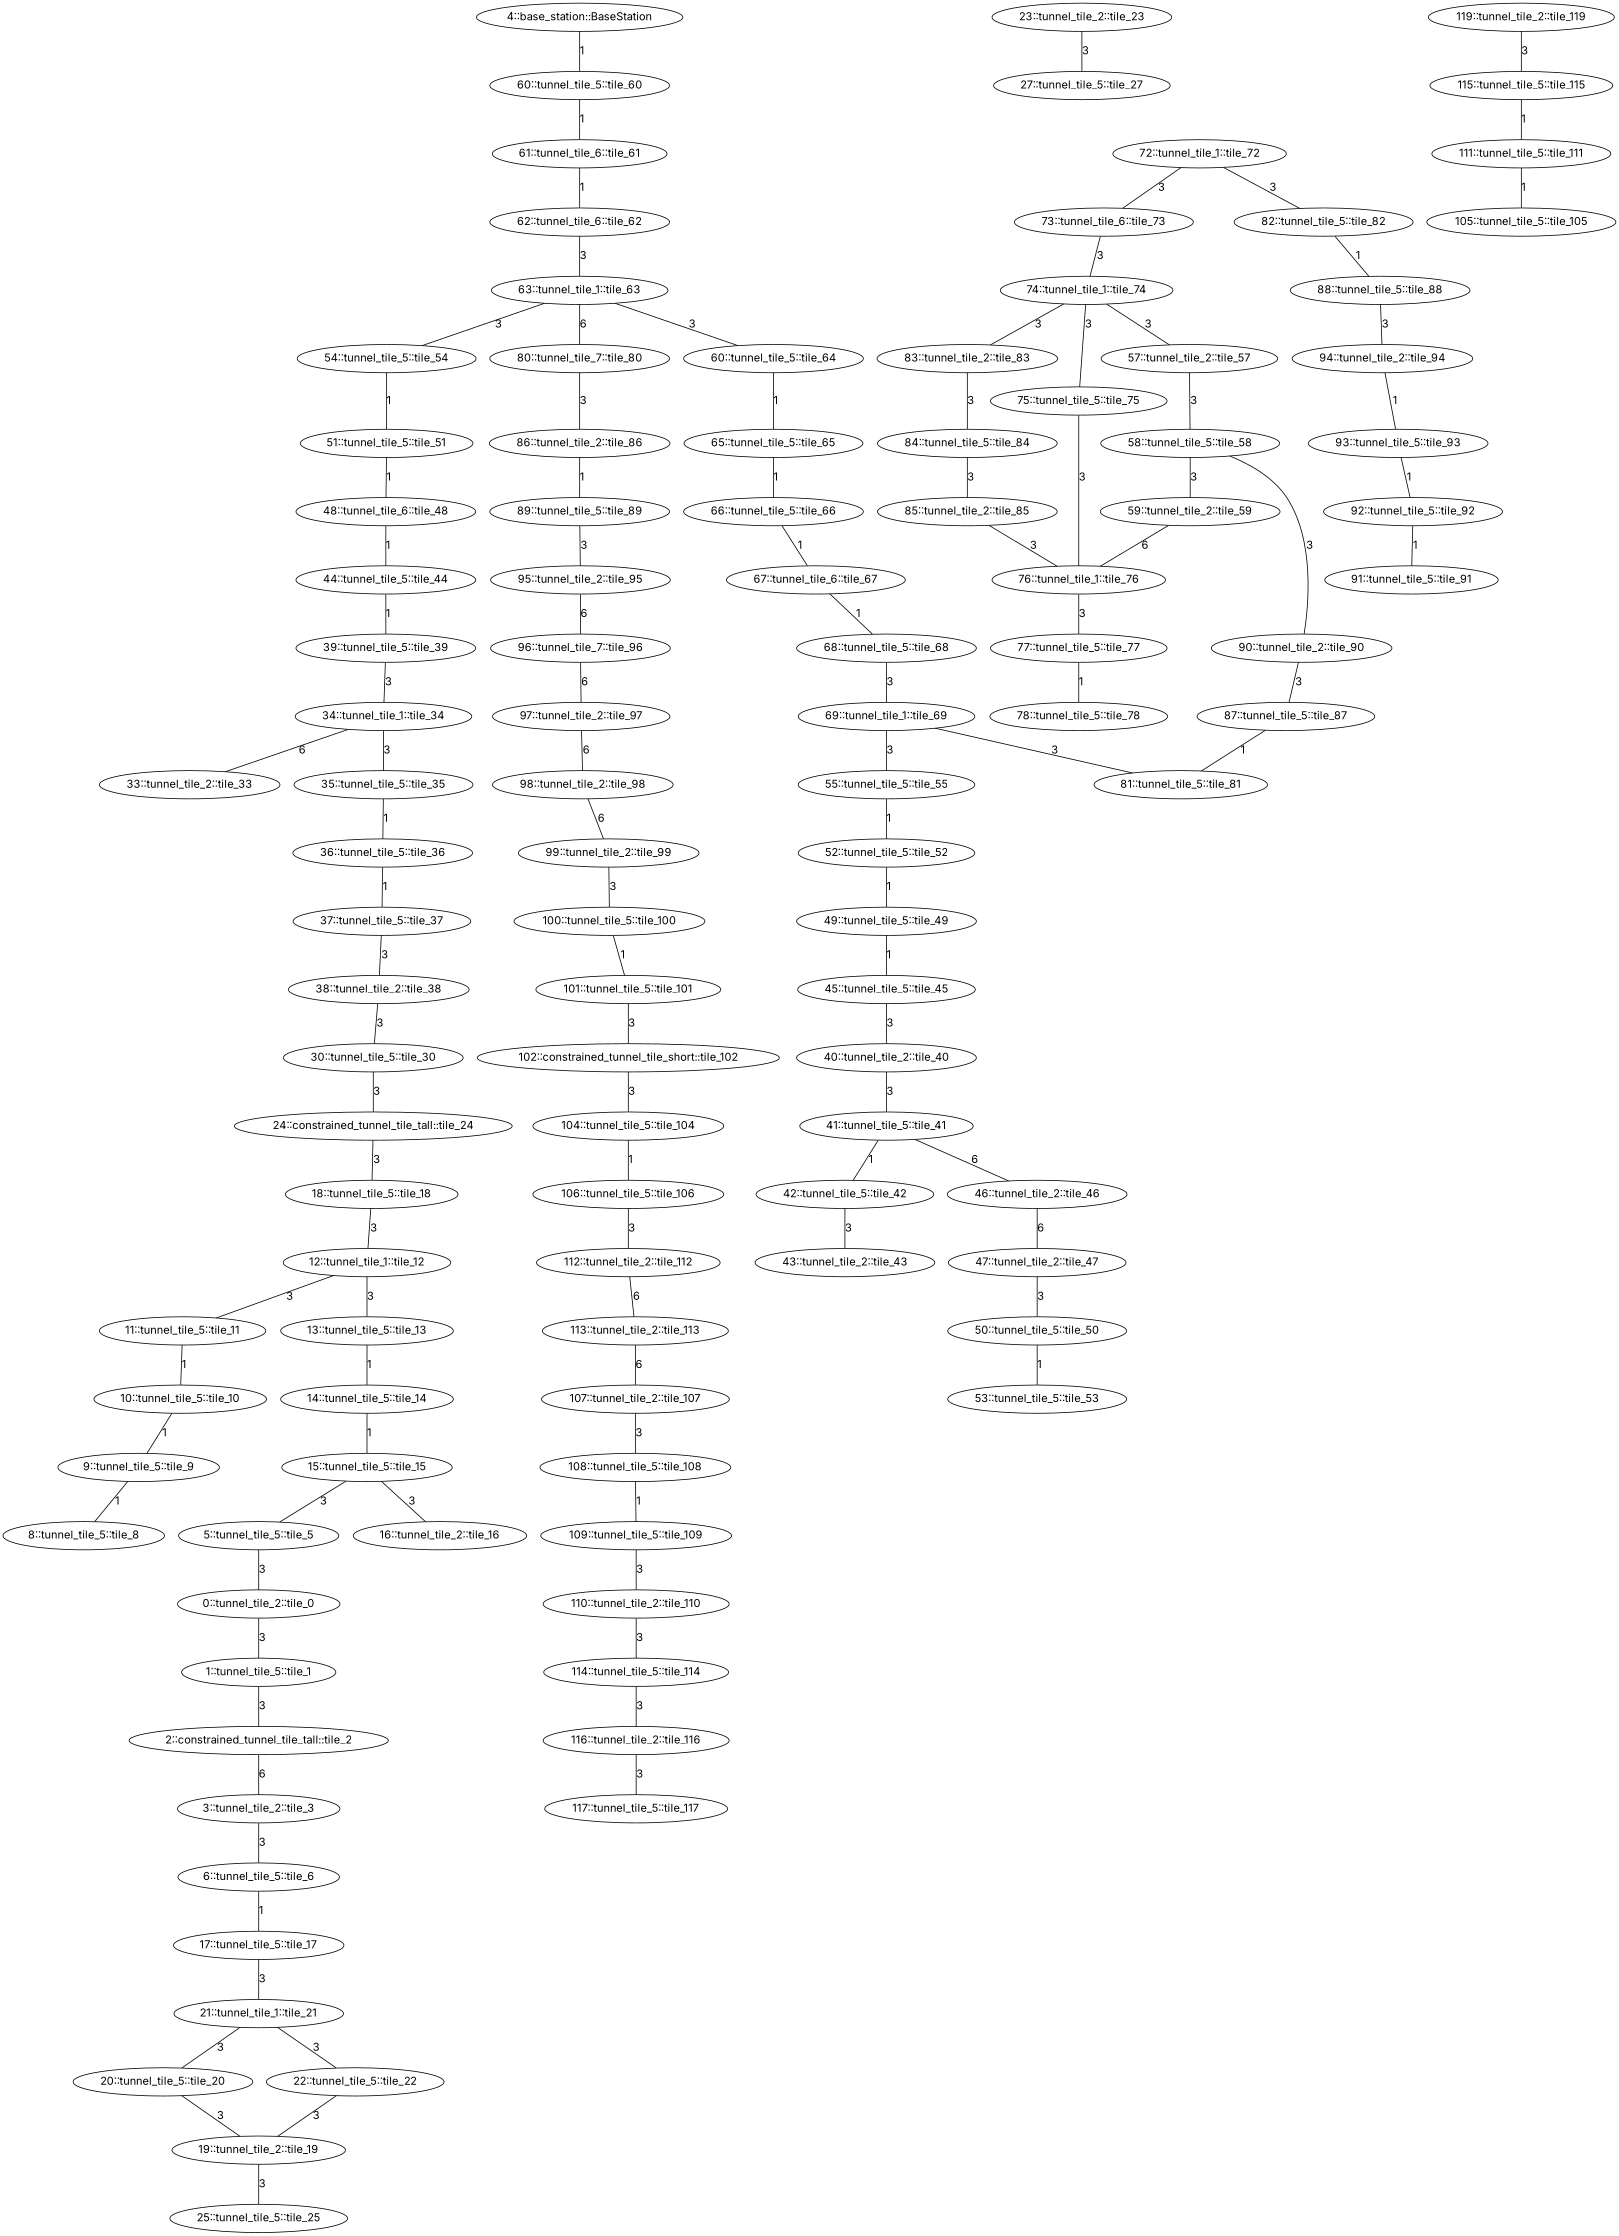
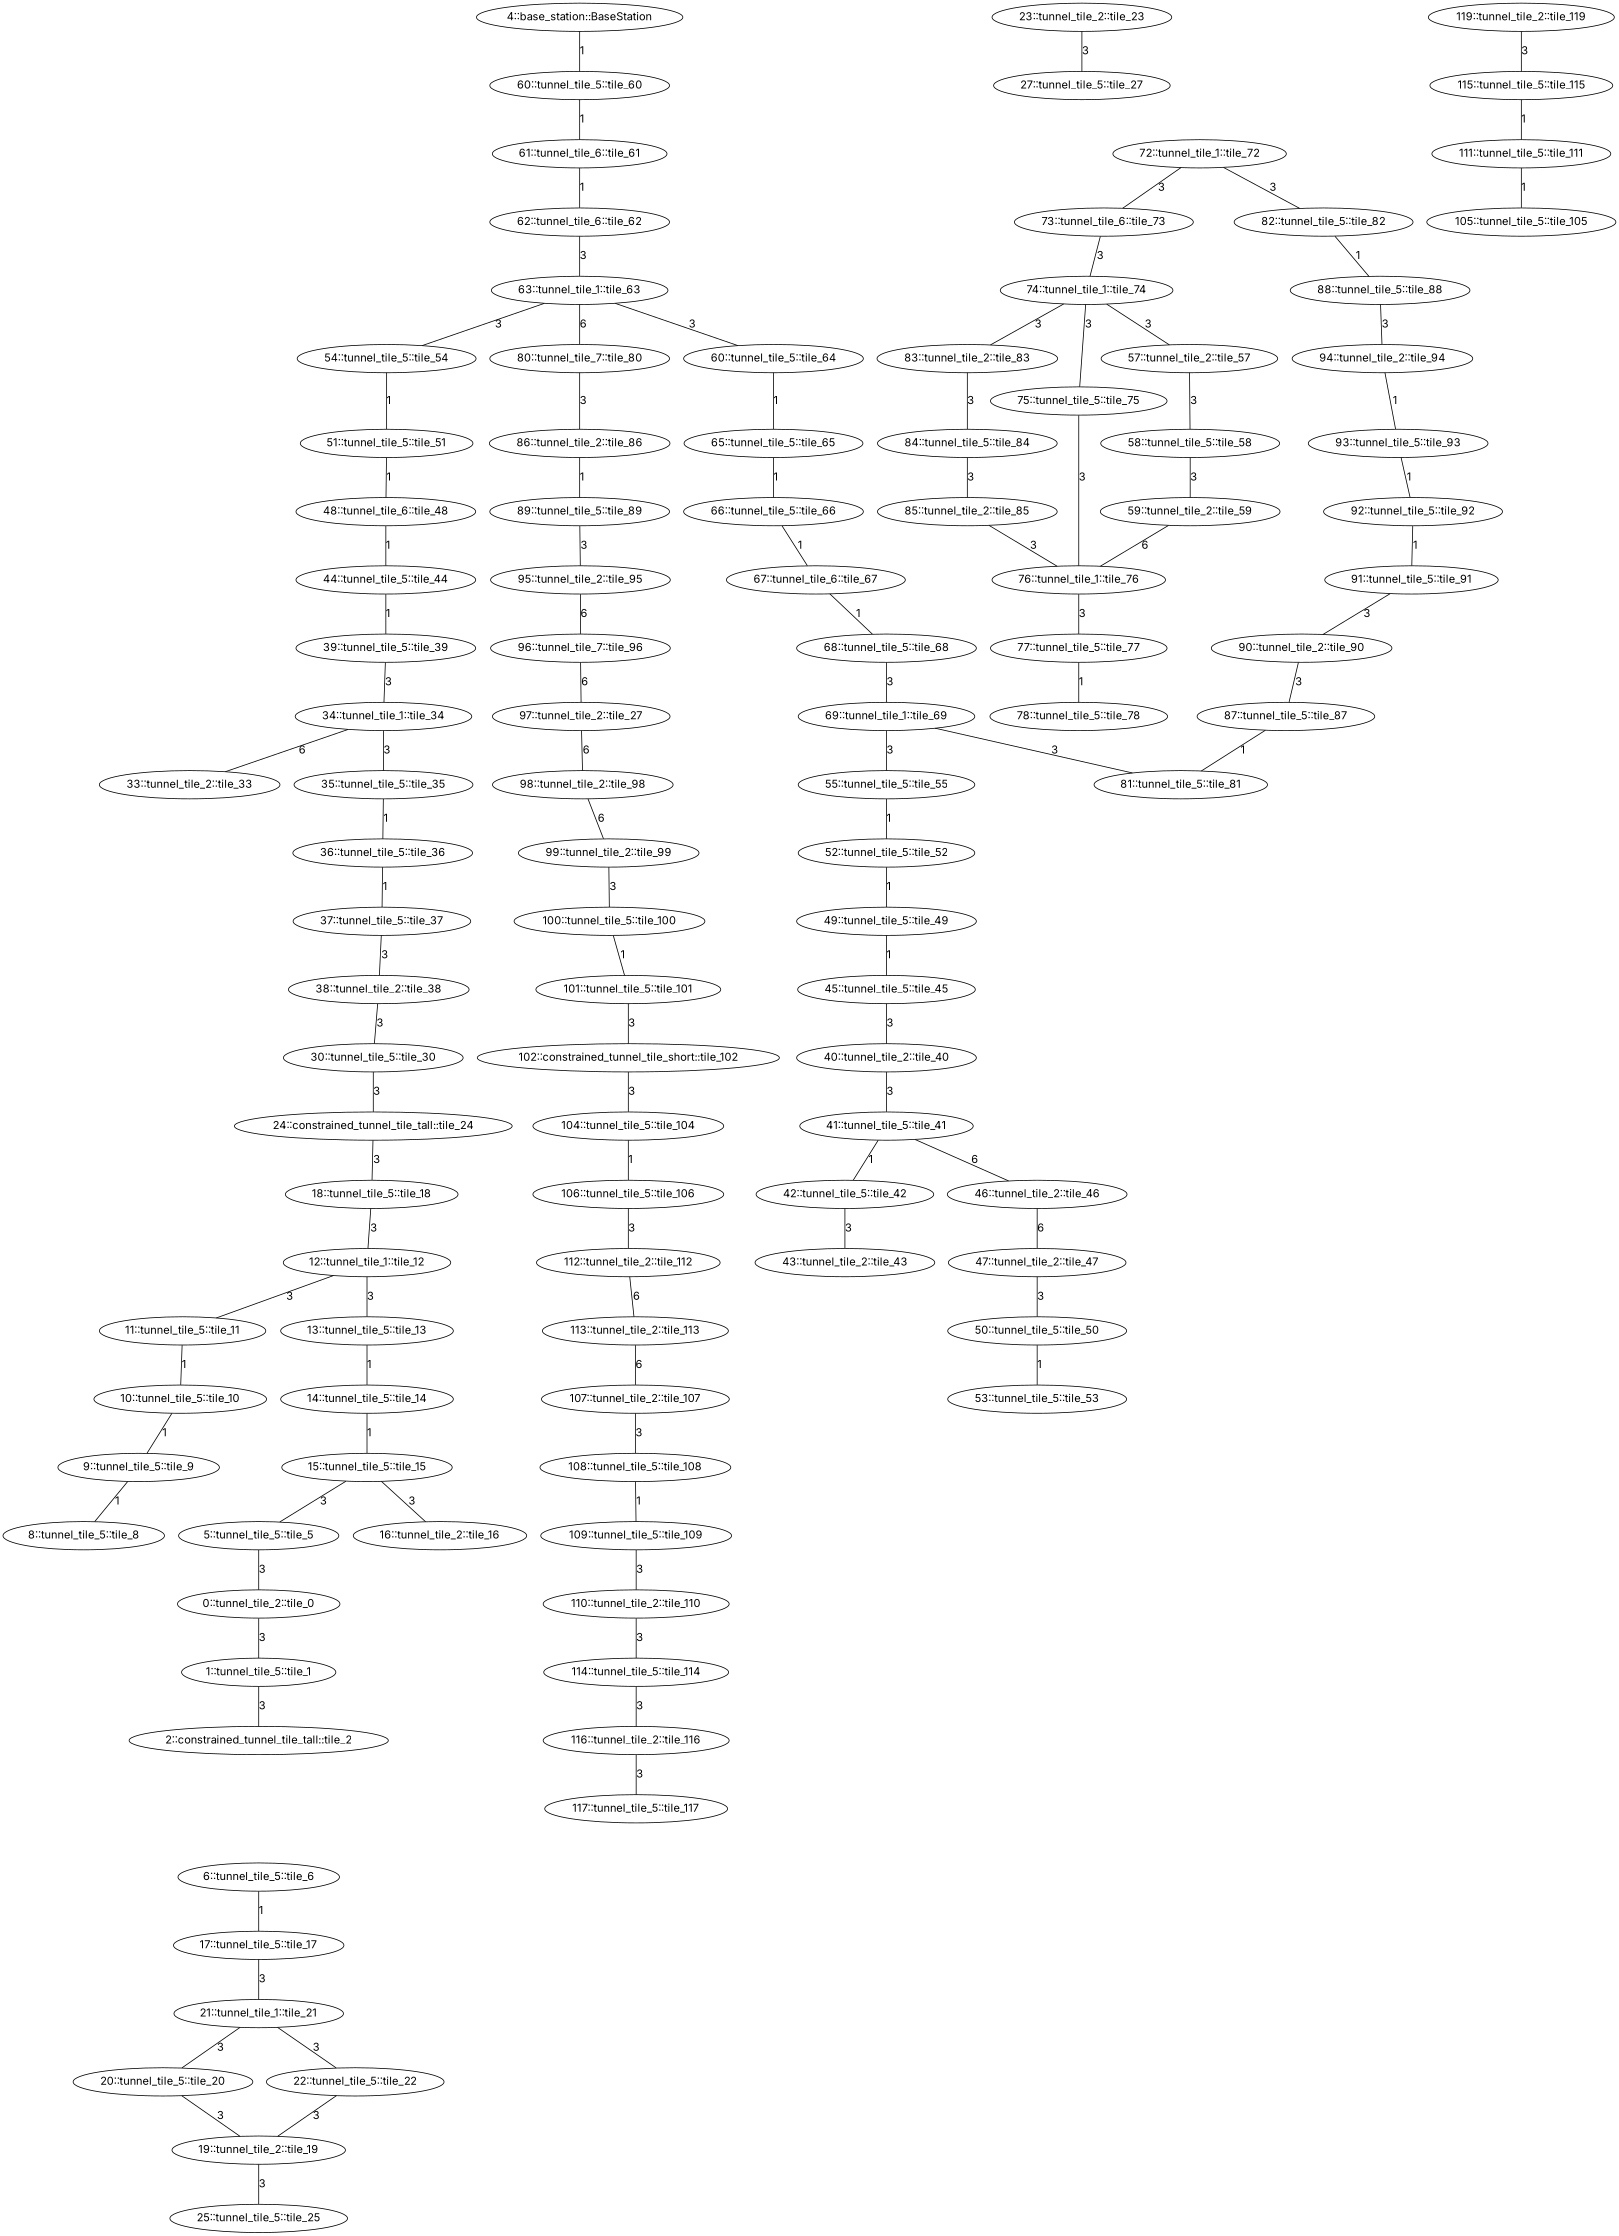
(1301, 529) -> (1357, 614)
(581, 716) -> (581, 716)
(259, 1809) -> none
